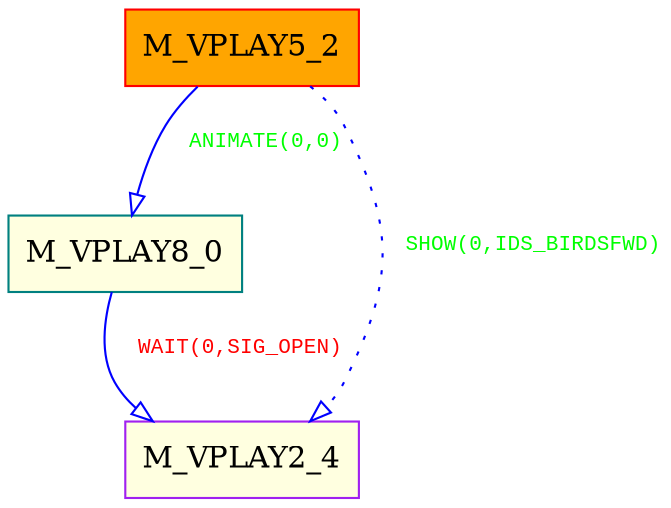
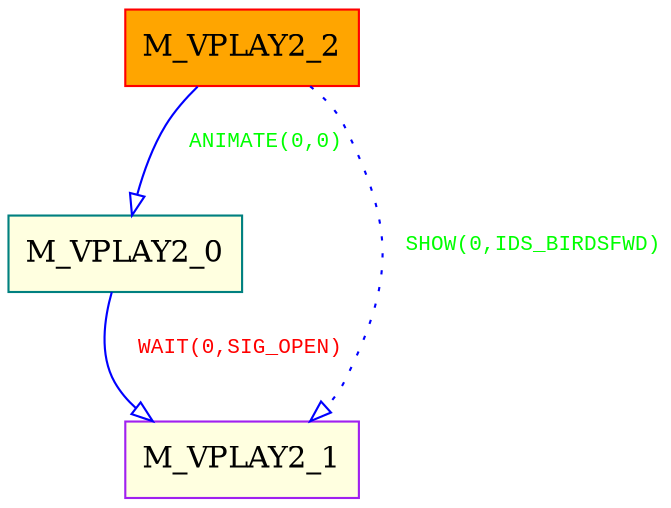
(242, 48) -> (242, 48)
(125, 254) -> (125, 254)
(242, 460) -> (242, 460)
